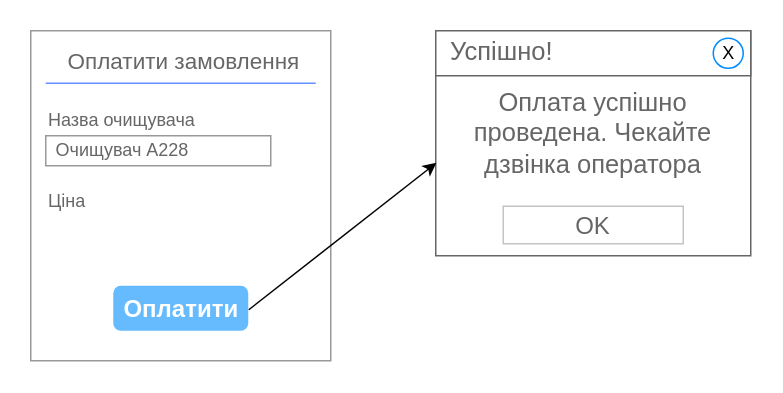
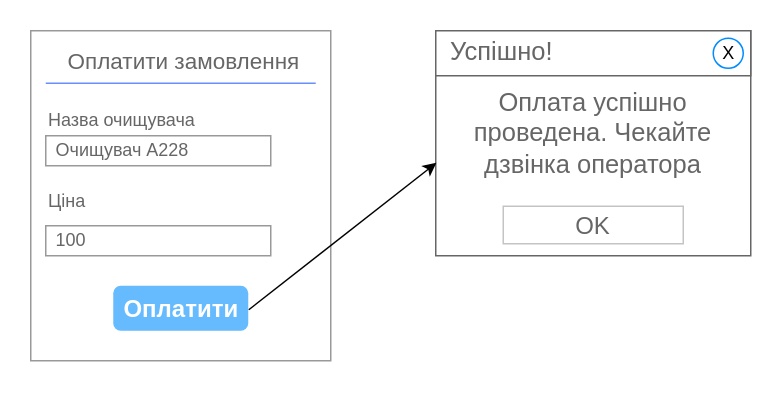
none -> (158, 241)
